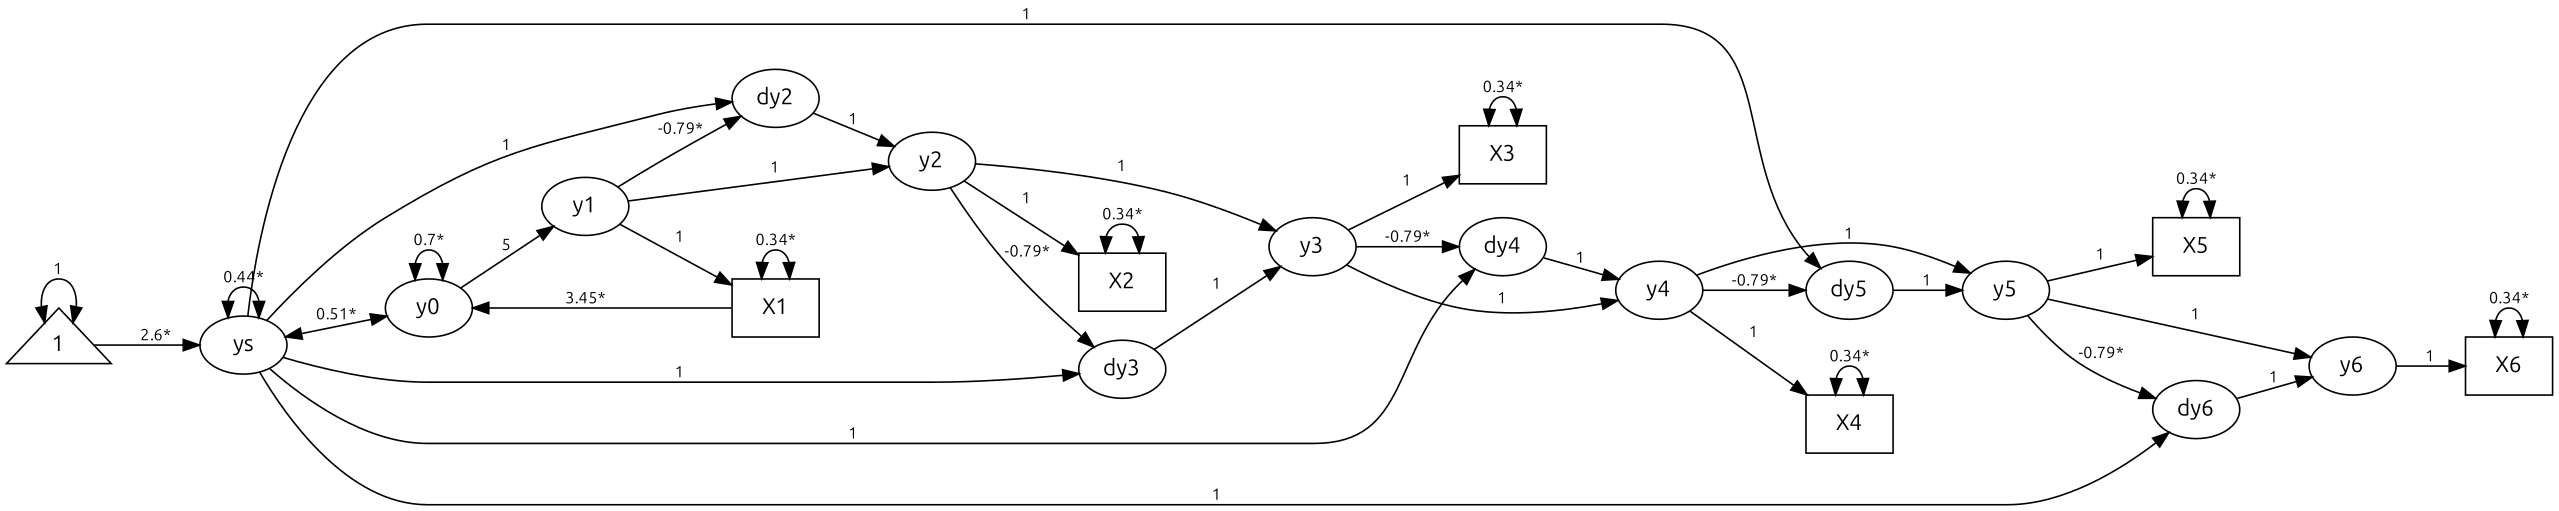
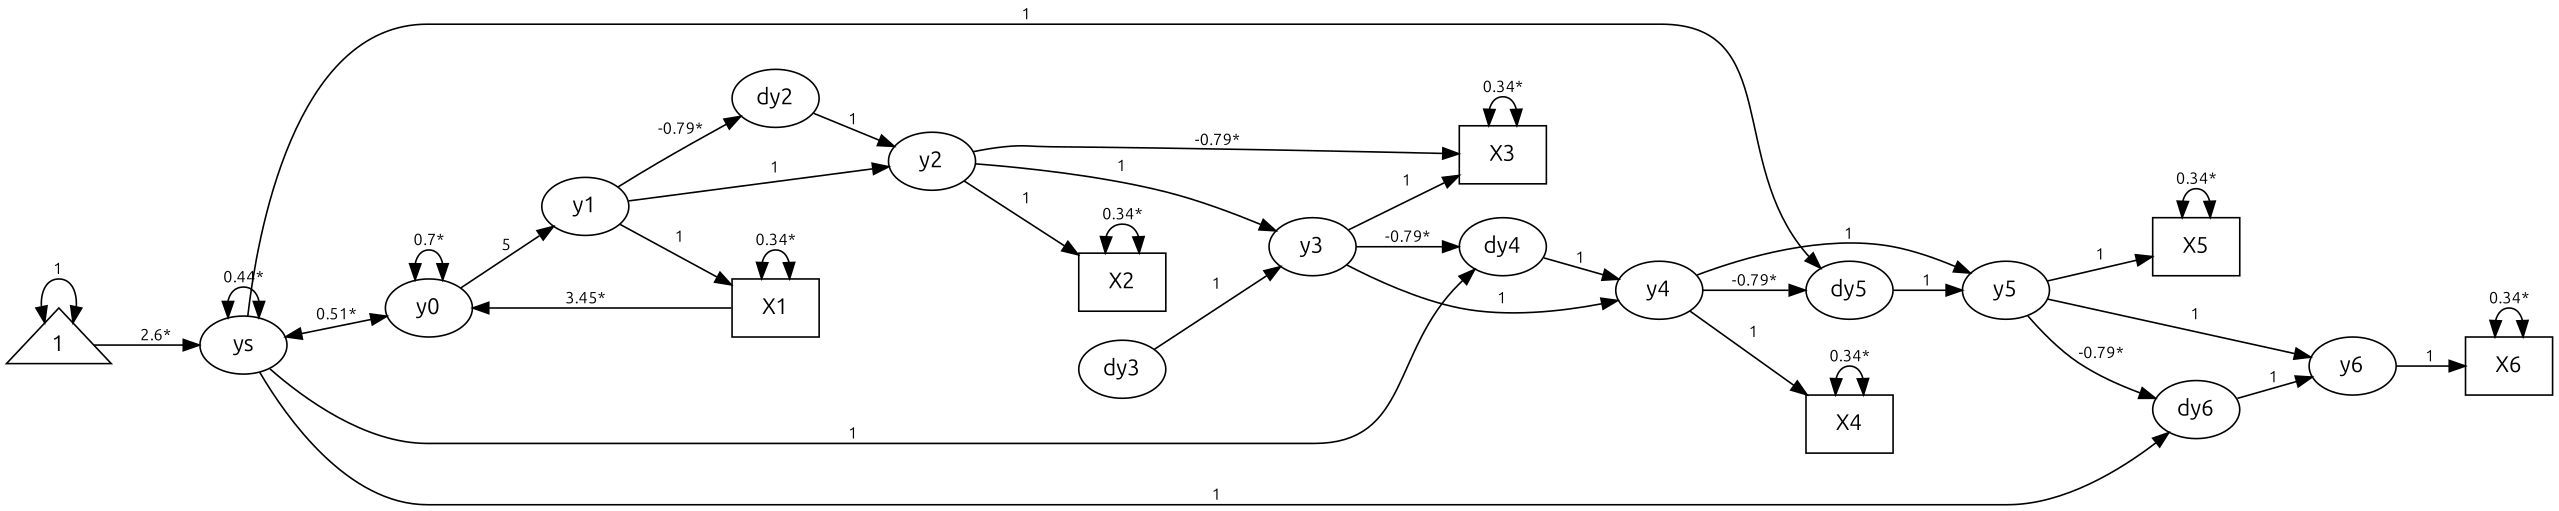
(471, 171) -> none
(1010, 267) -> (1208, 149)
(672, 382) -> none
